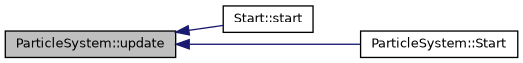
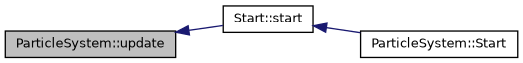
(275, 44) -> (343, 30)
